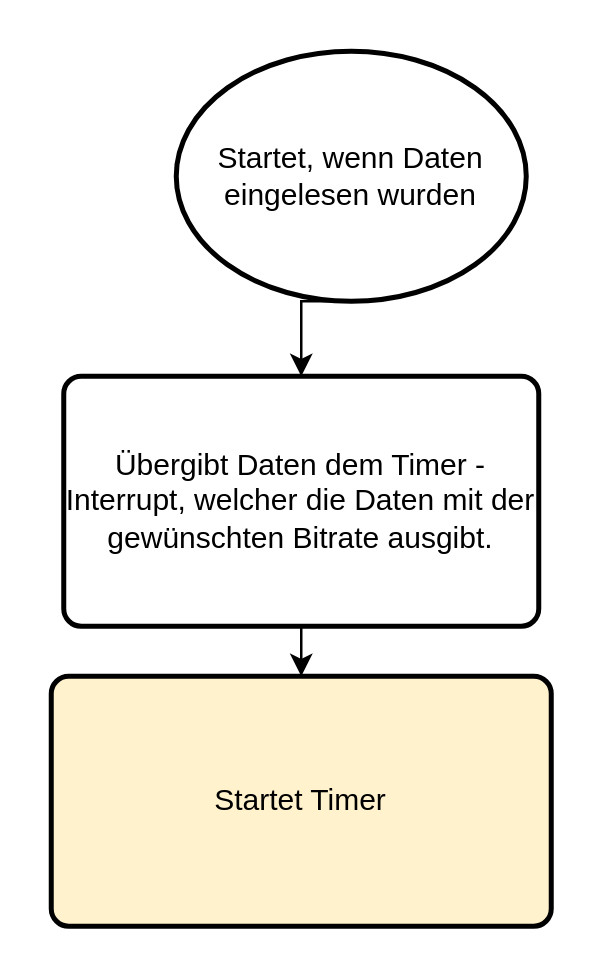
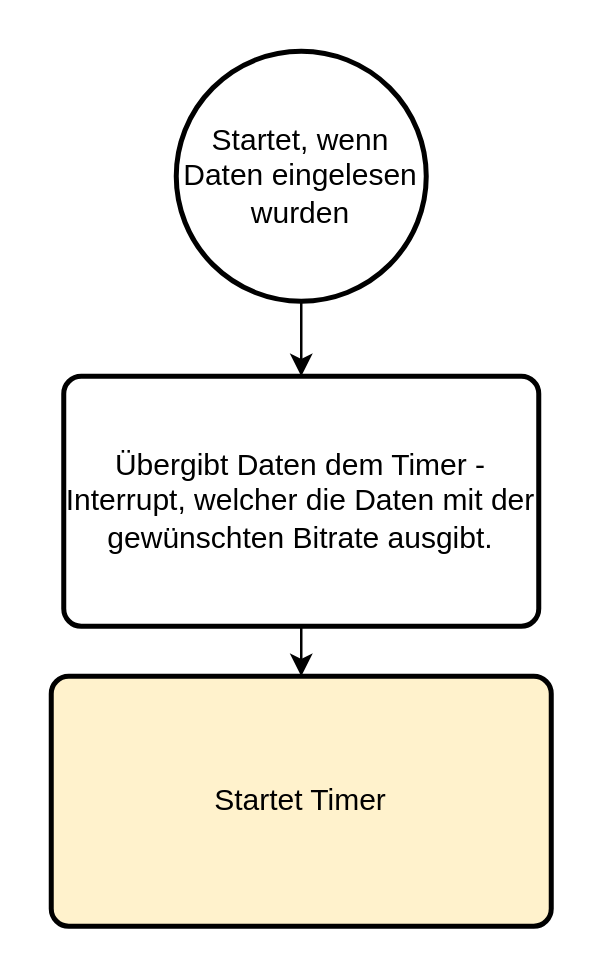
(351, 176) -> (301, 176)
